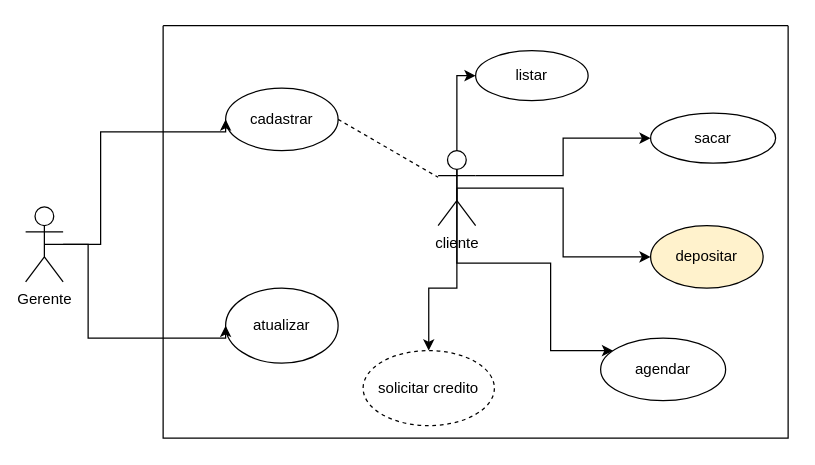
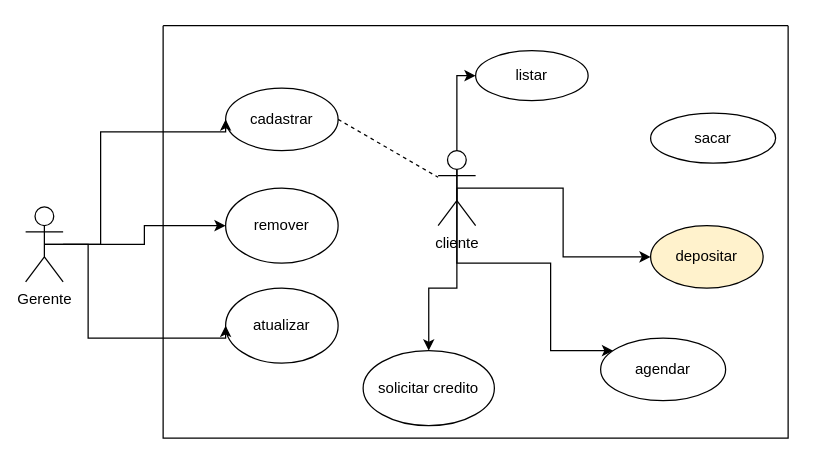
(563, 160) -> none
none -> (150, 226)
none -> (282, 226)
(429, 388) -> (429, 388)
